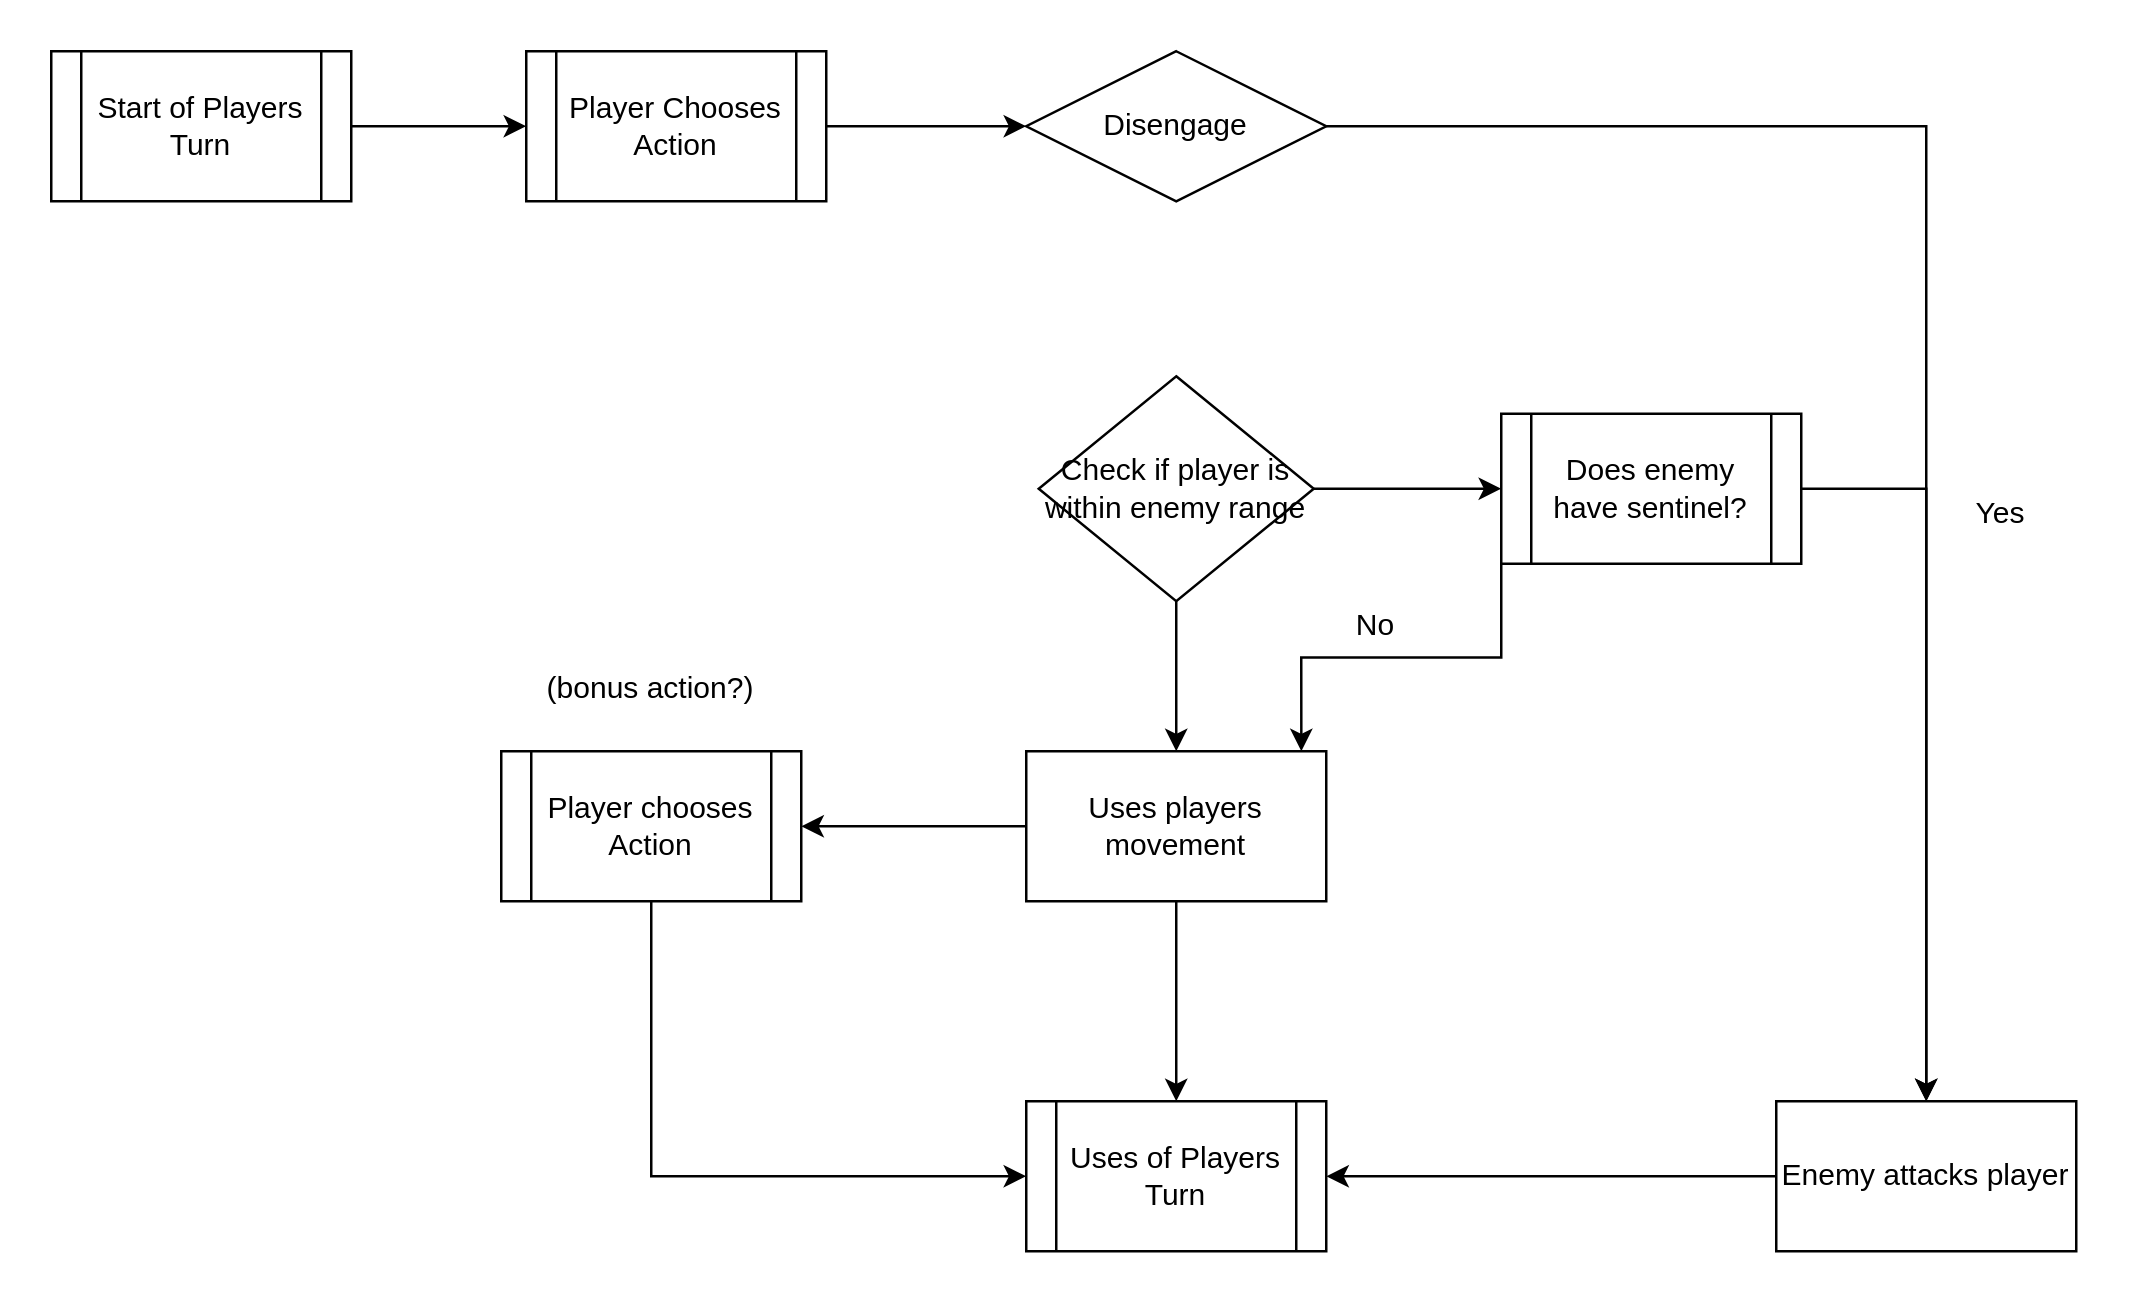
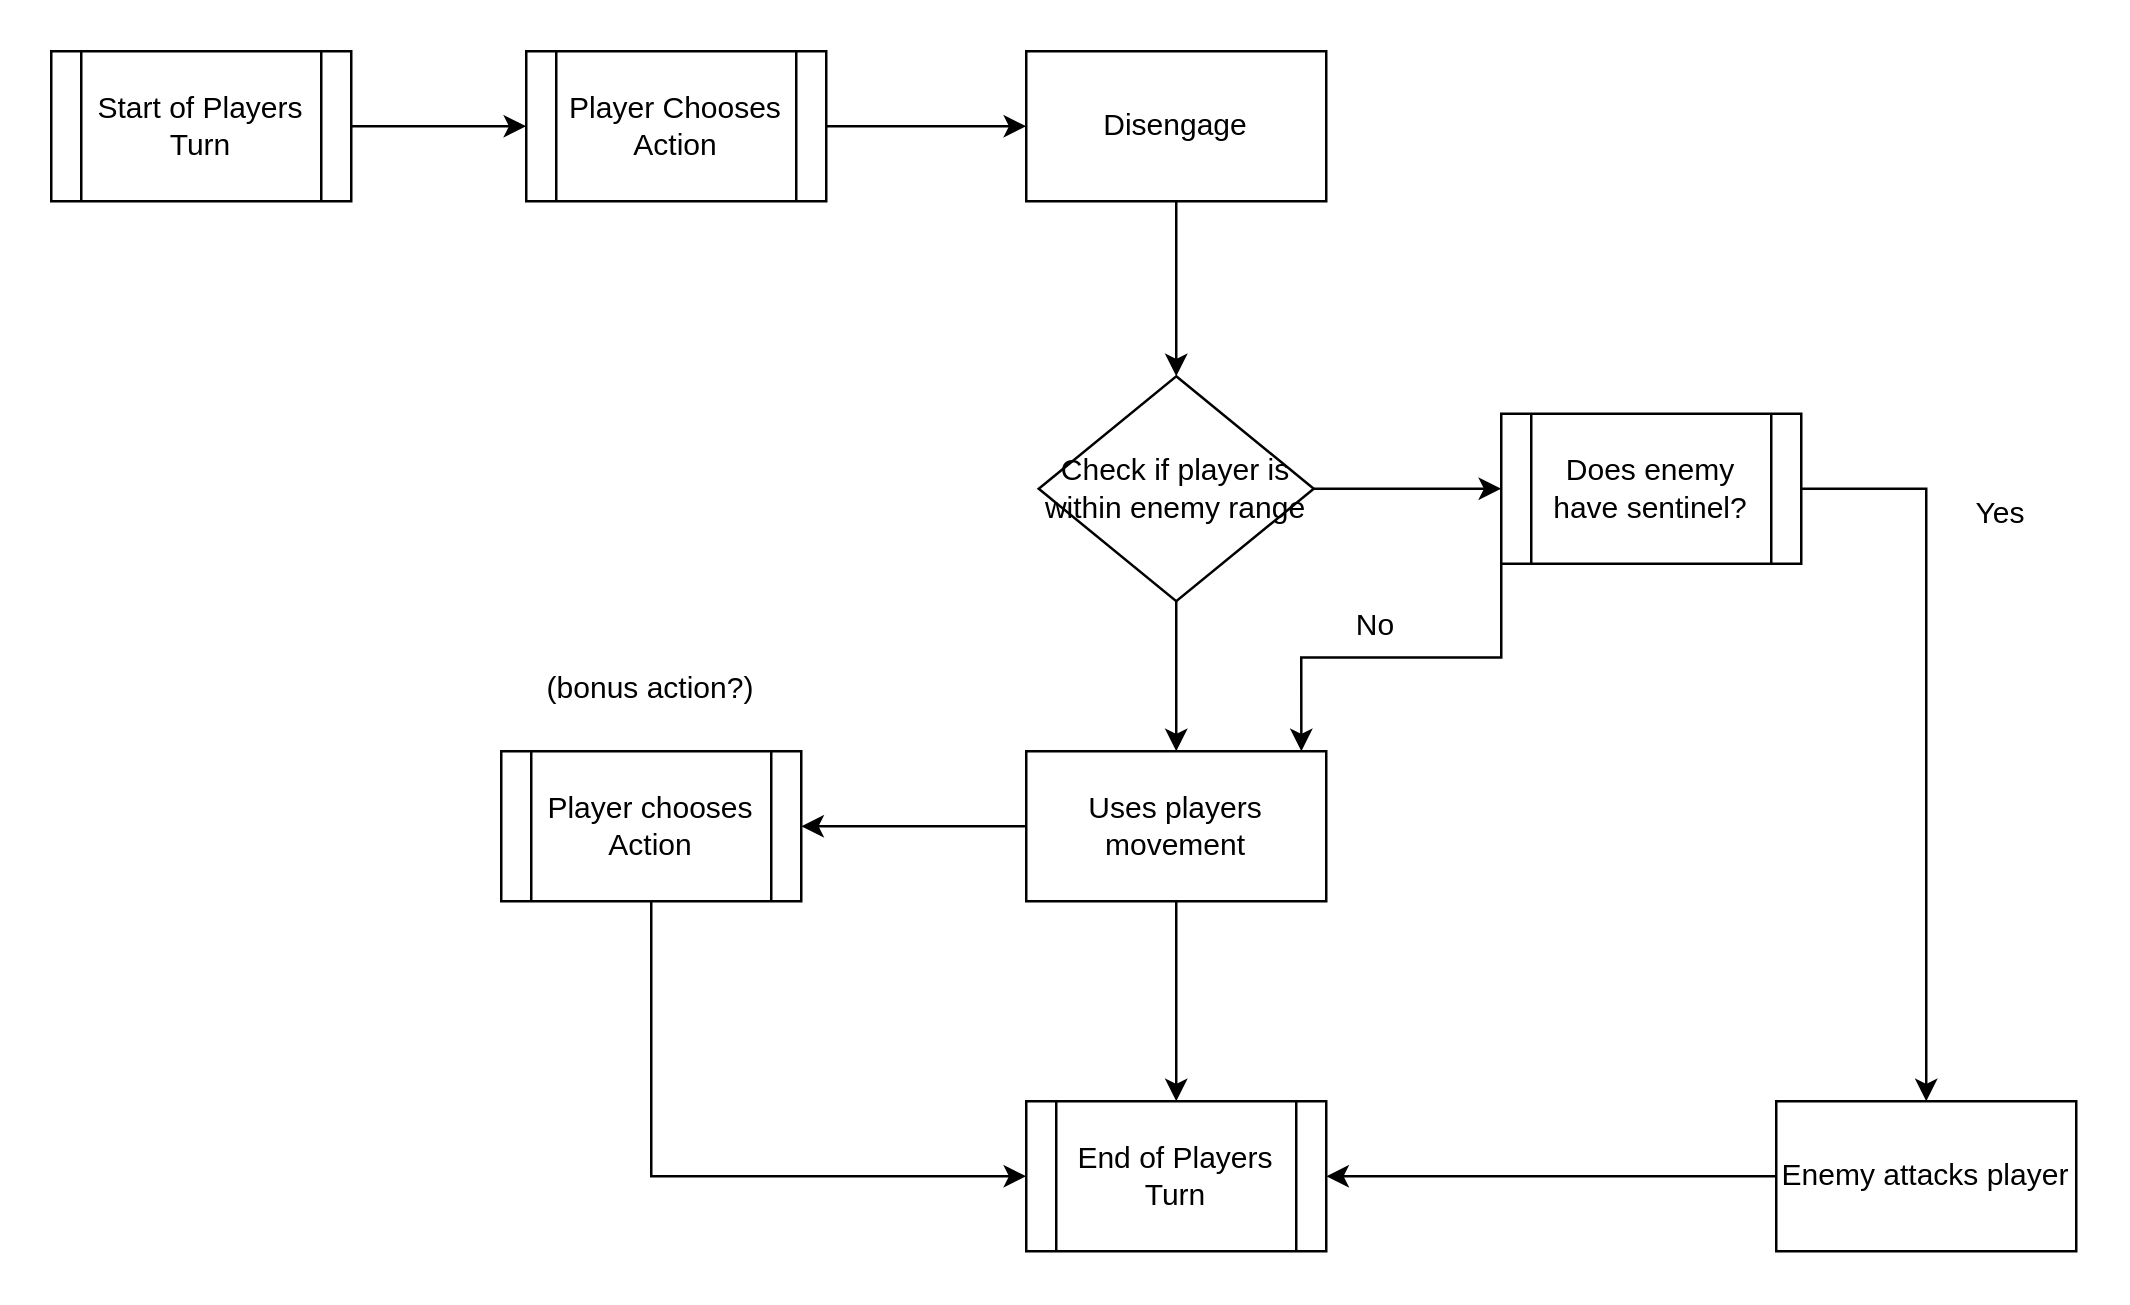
(1176, 126) -> (1176, 126)
(1805, 126) -> (1176, 280)
(1176, 1176) -> (1176, 1176)
